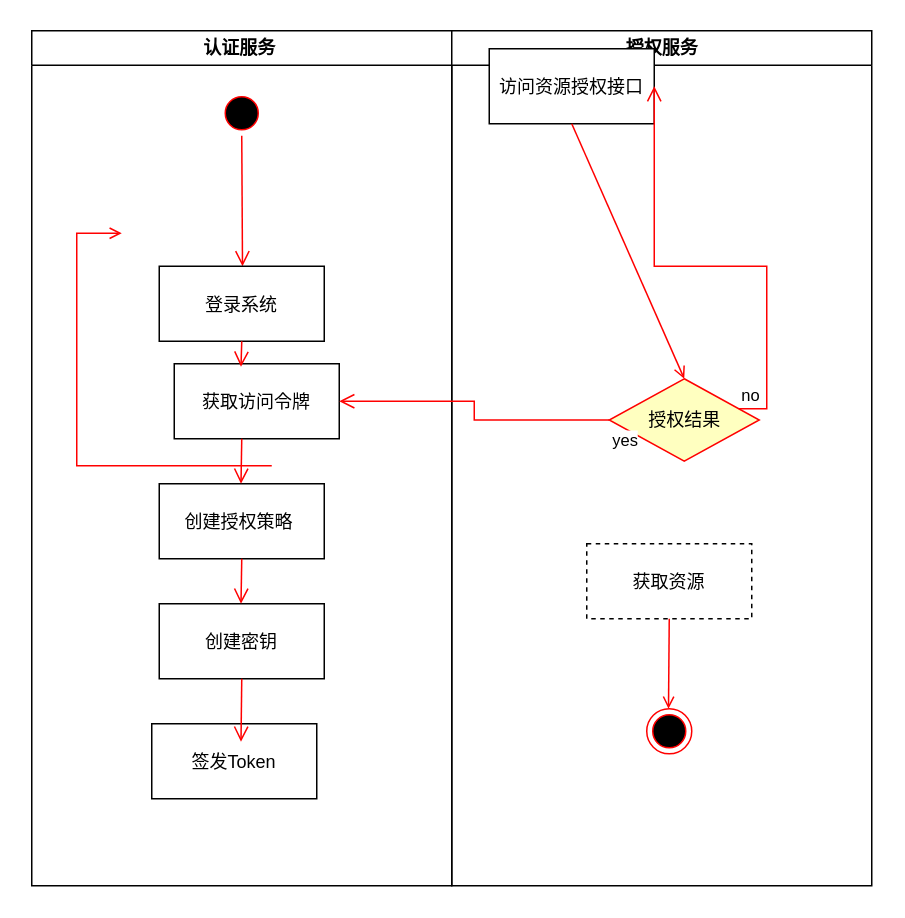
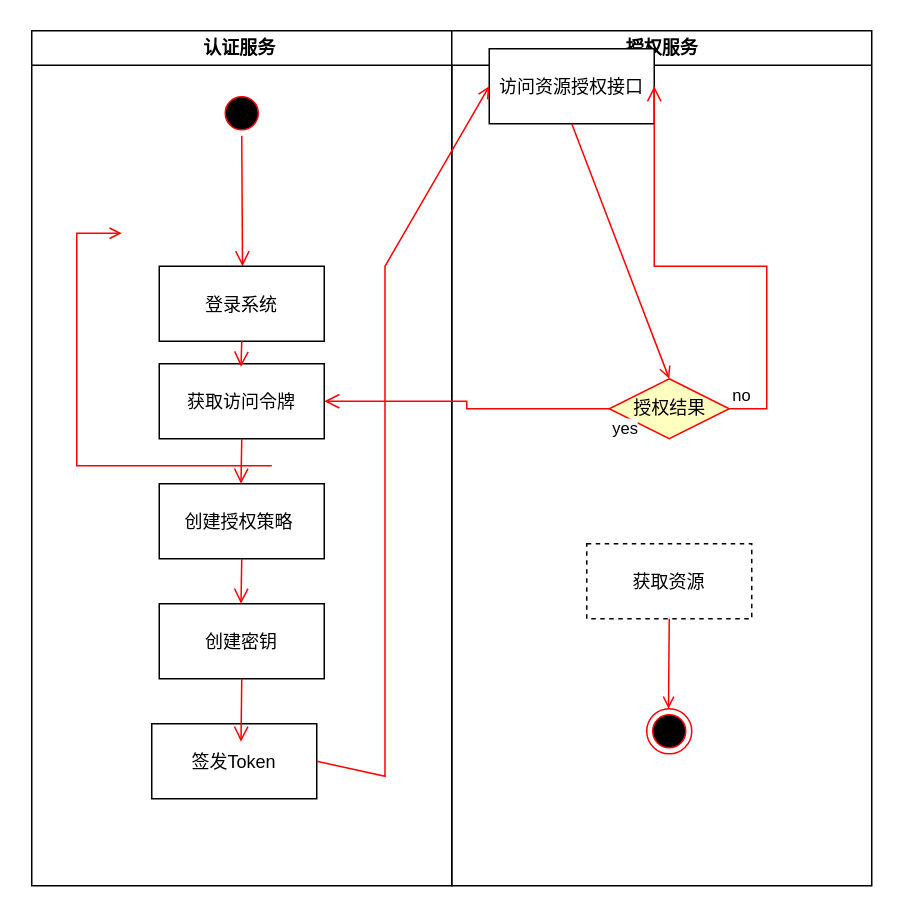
(257, 401) -> (242, 401)
(684, 420) -> (669, 409)
none -> (385, 493)
